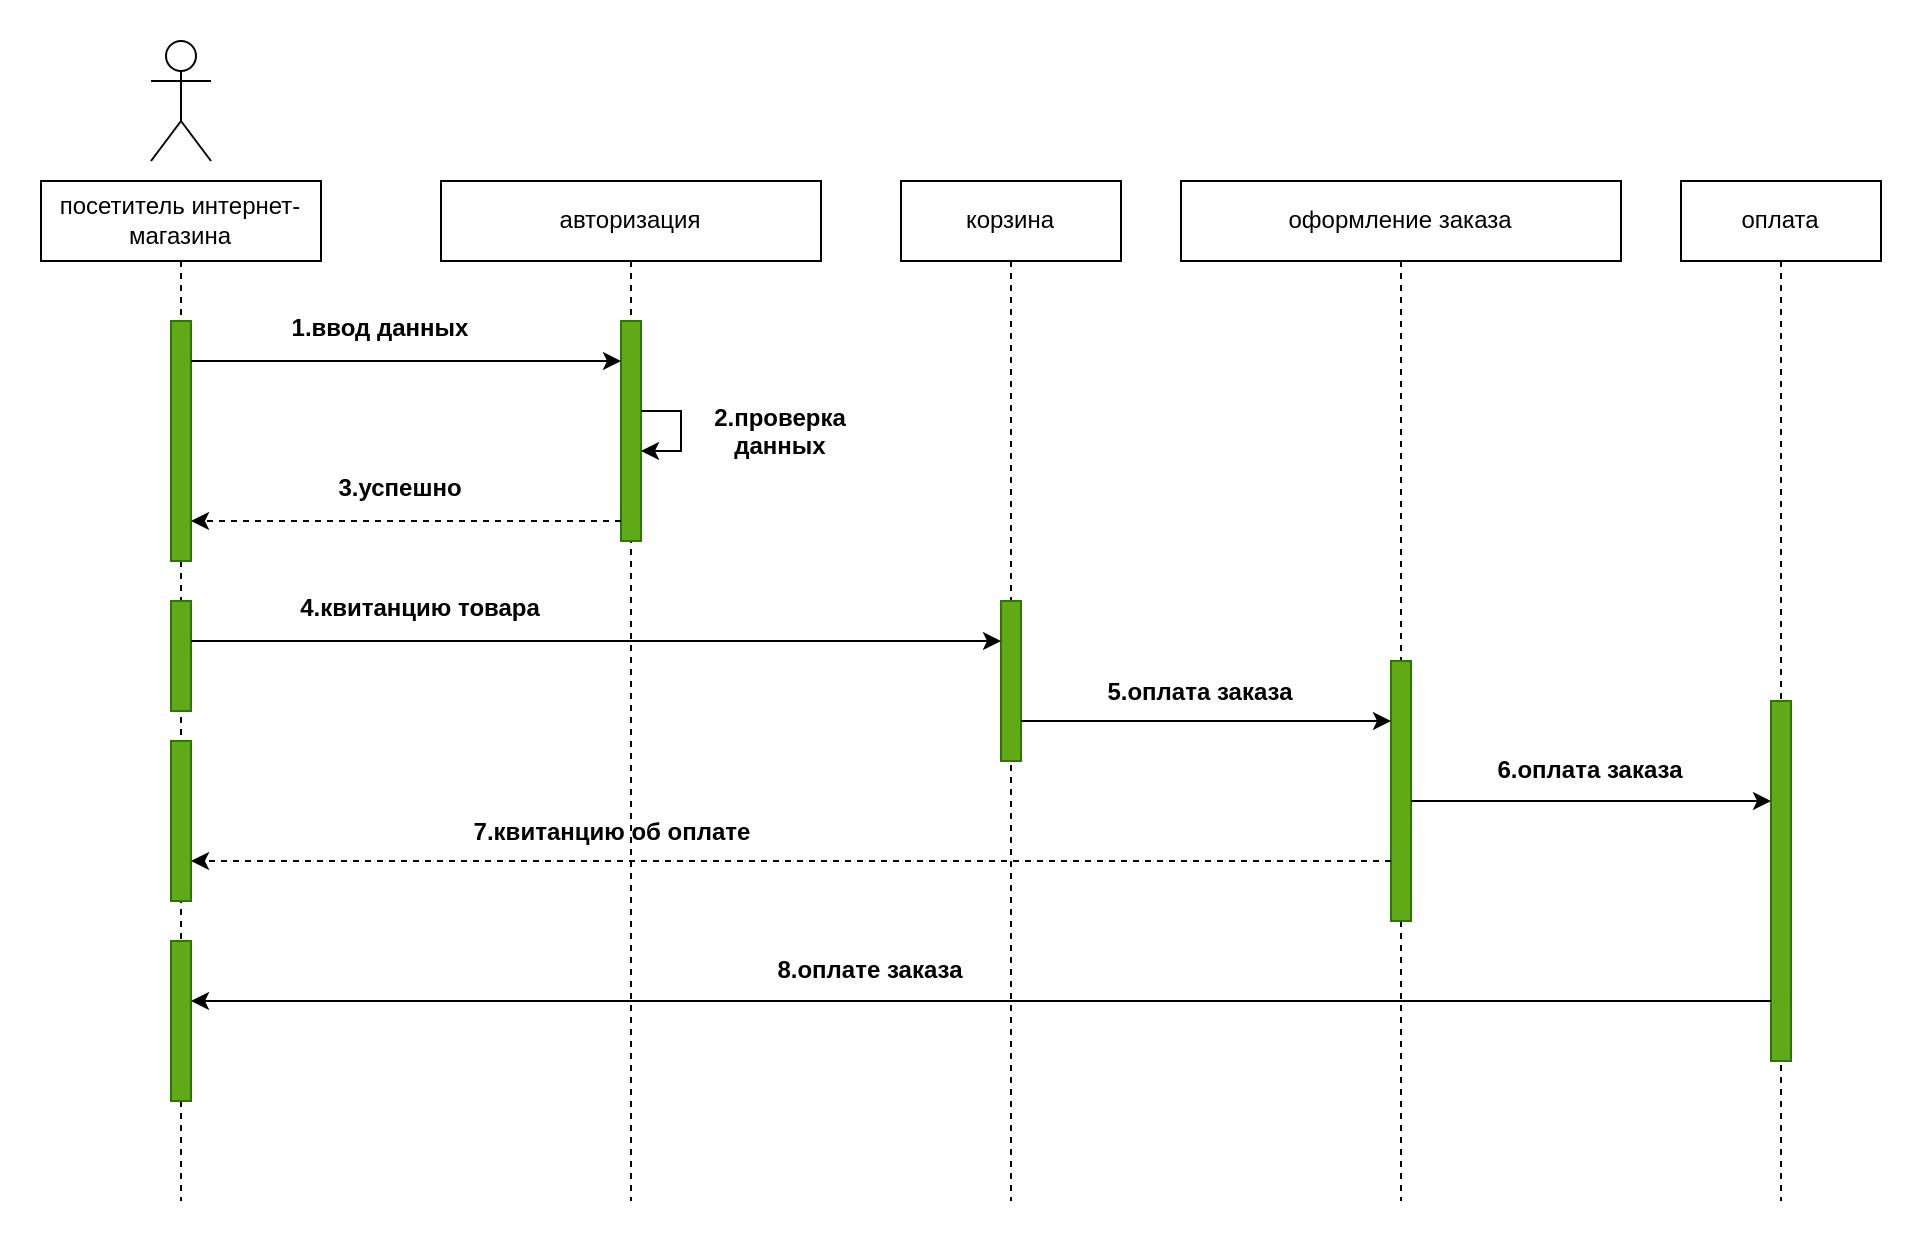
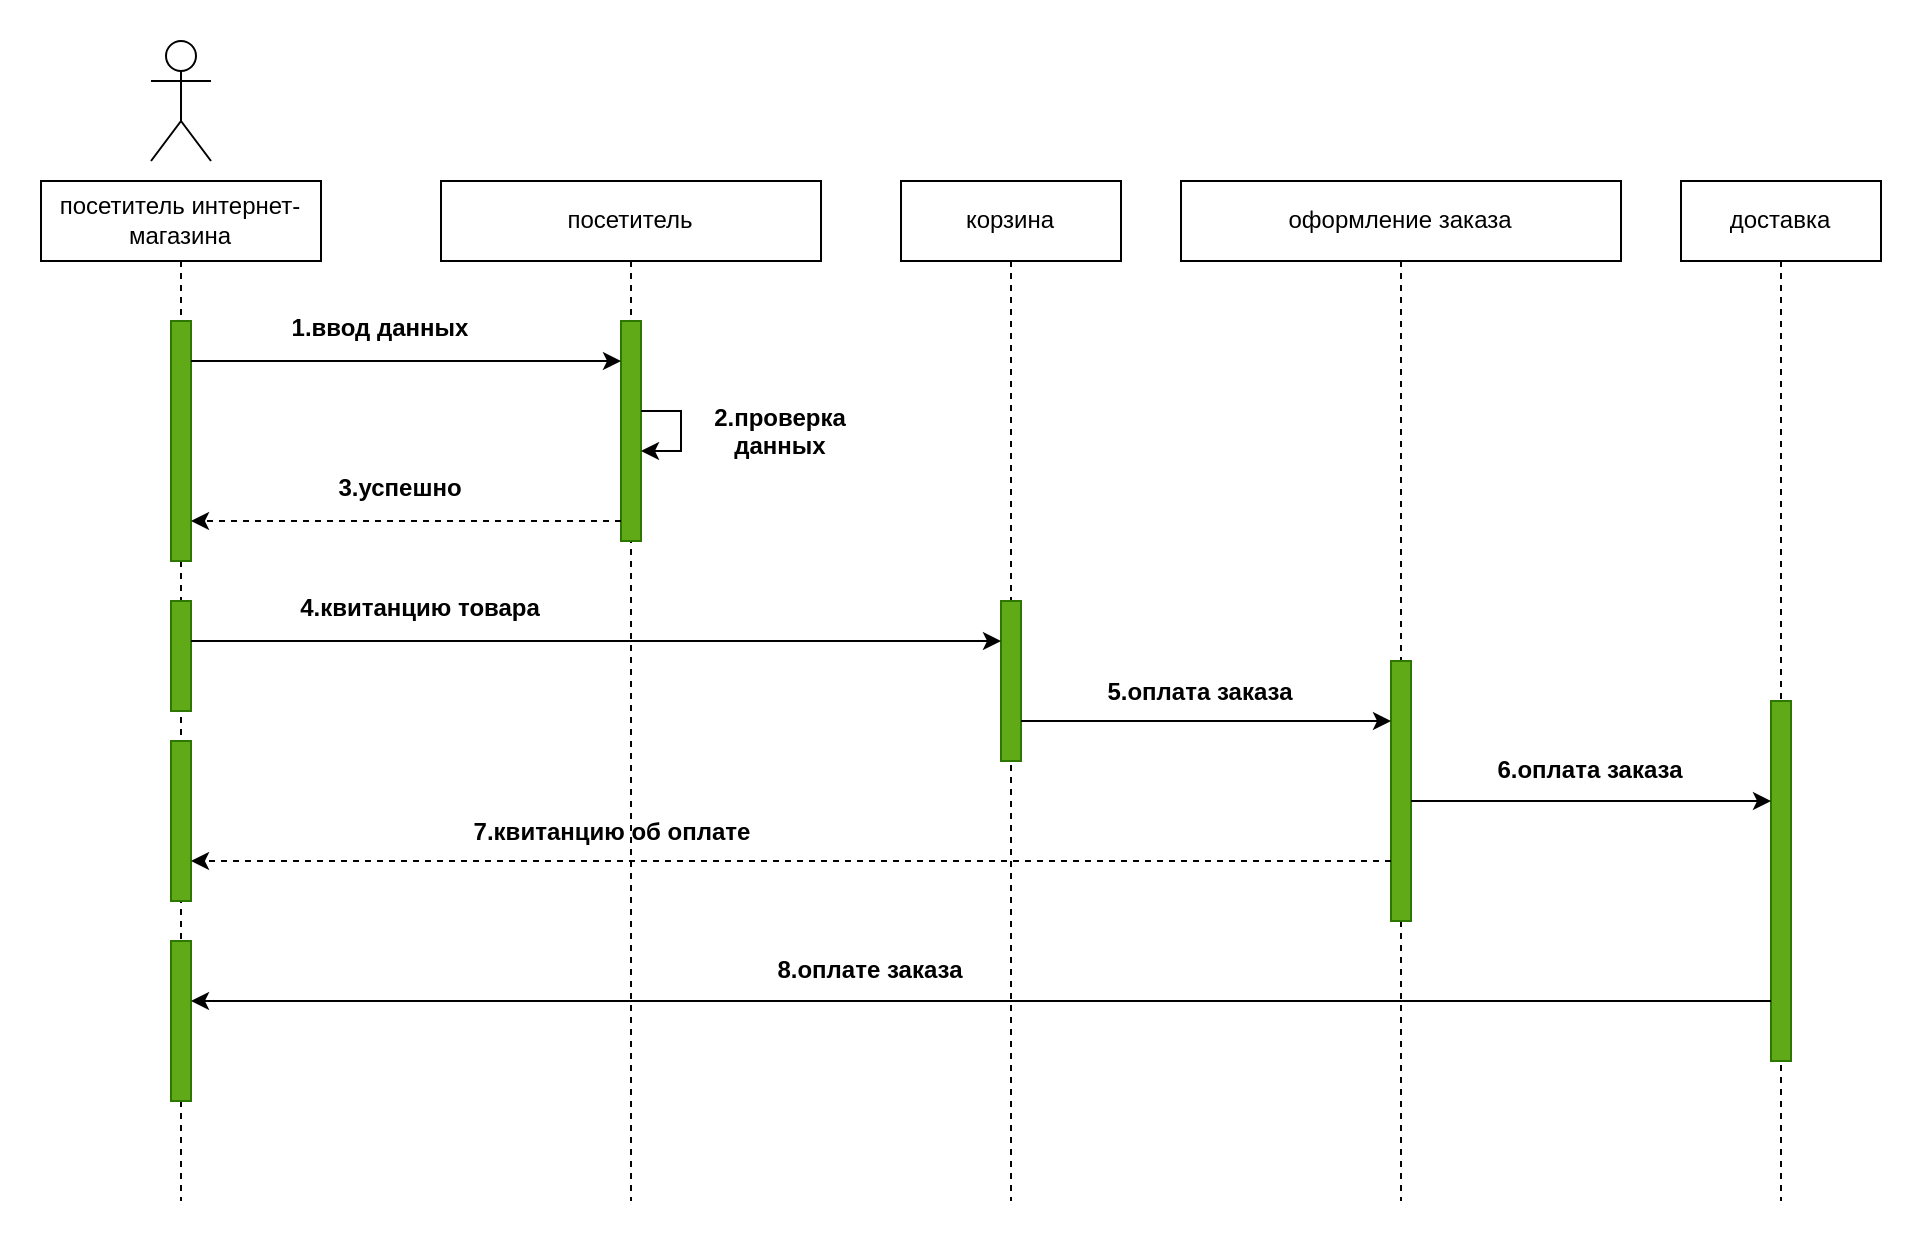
(631, 221) -> (631, 221)
(1781, 221) -> (1781, 221)
